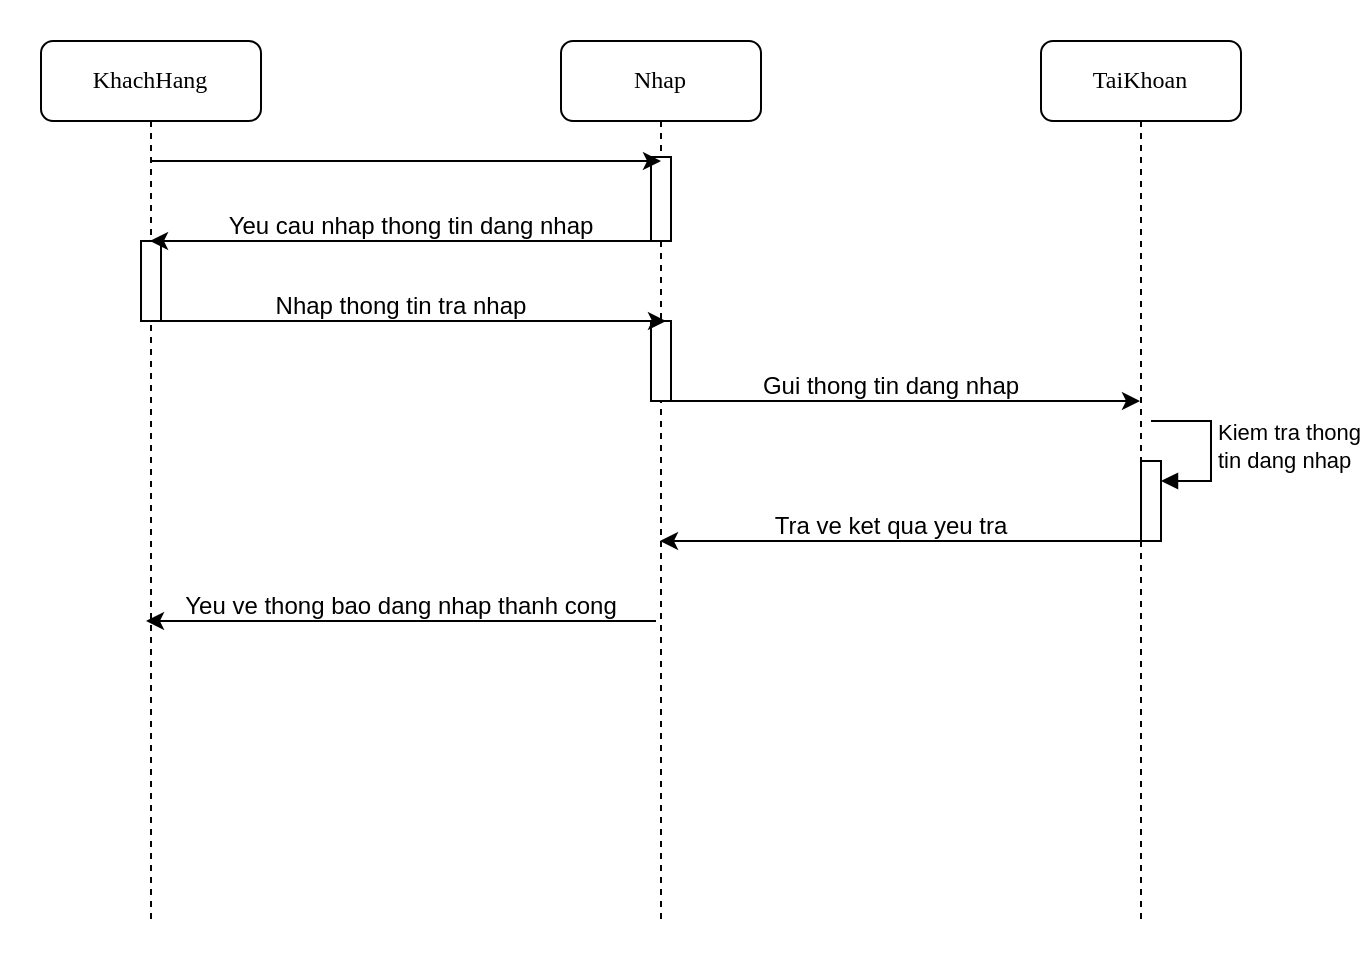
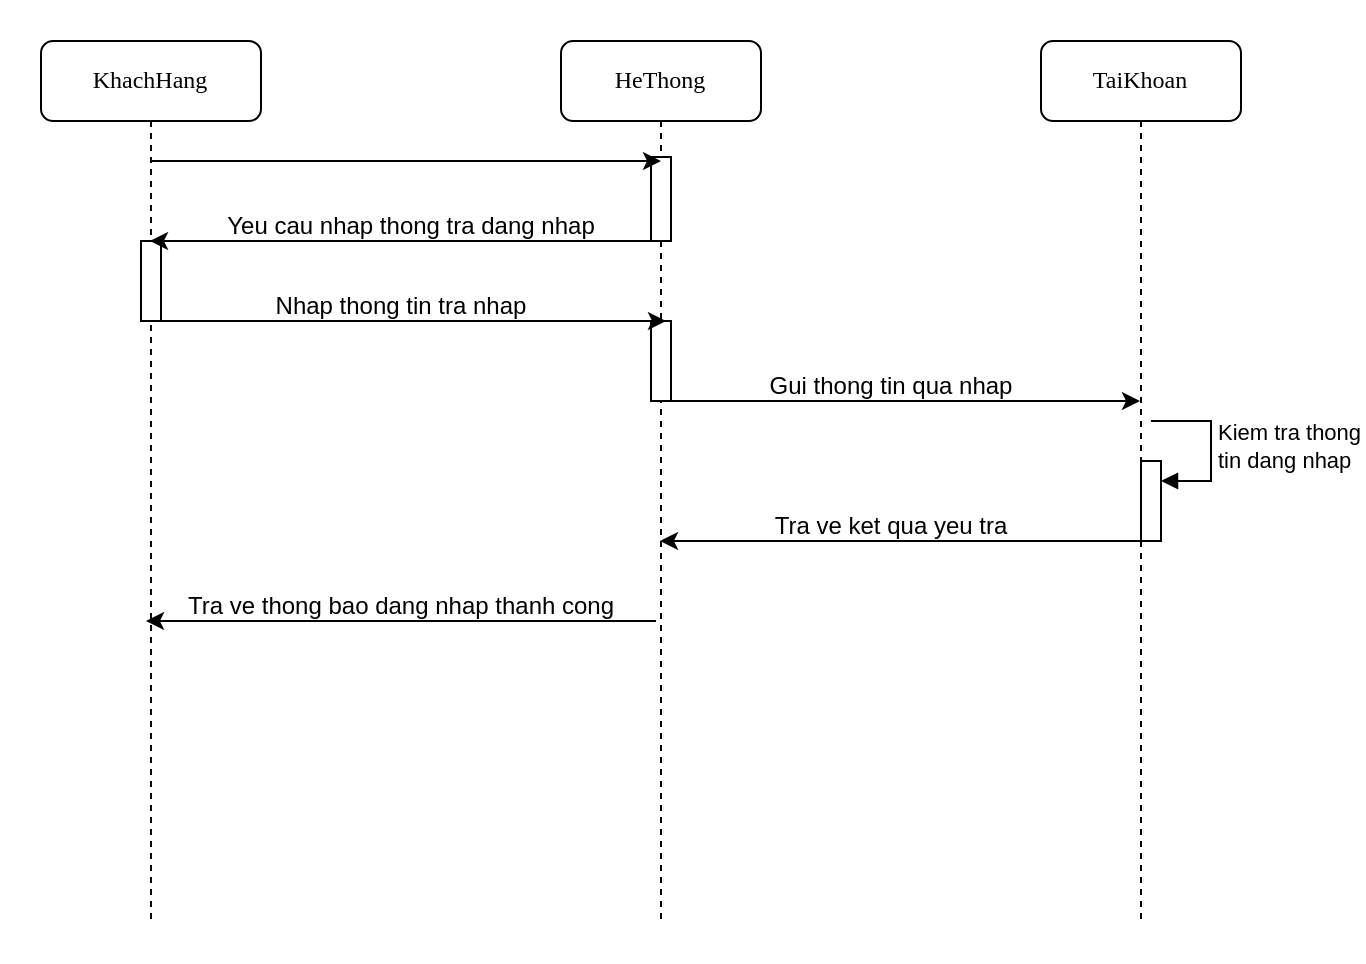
(661, 81) -> (661, 81)
(412, 227) -> (412, 227)
(892, 387) -> (892, 387)
(402, 607) -> (402, 607)
